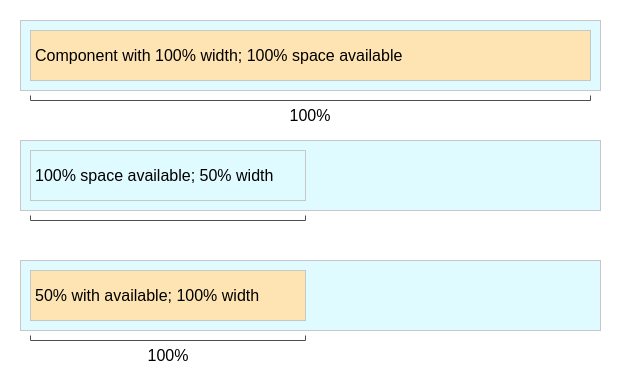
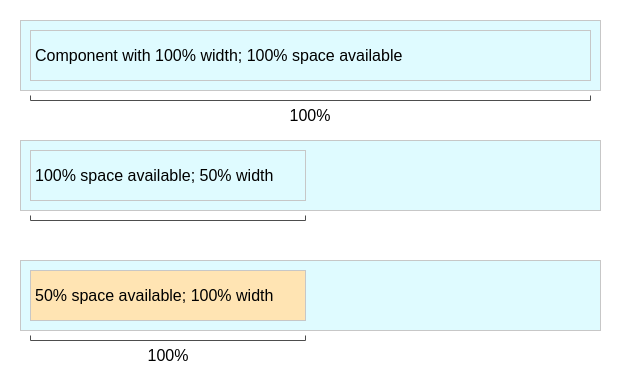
(311, 56) -> (311, 56)
(149, 296) -> (156, 296)
